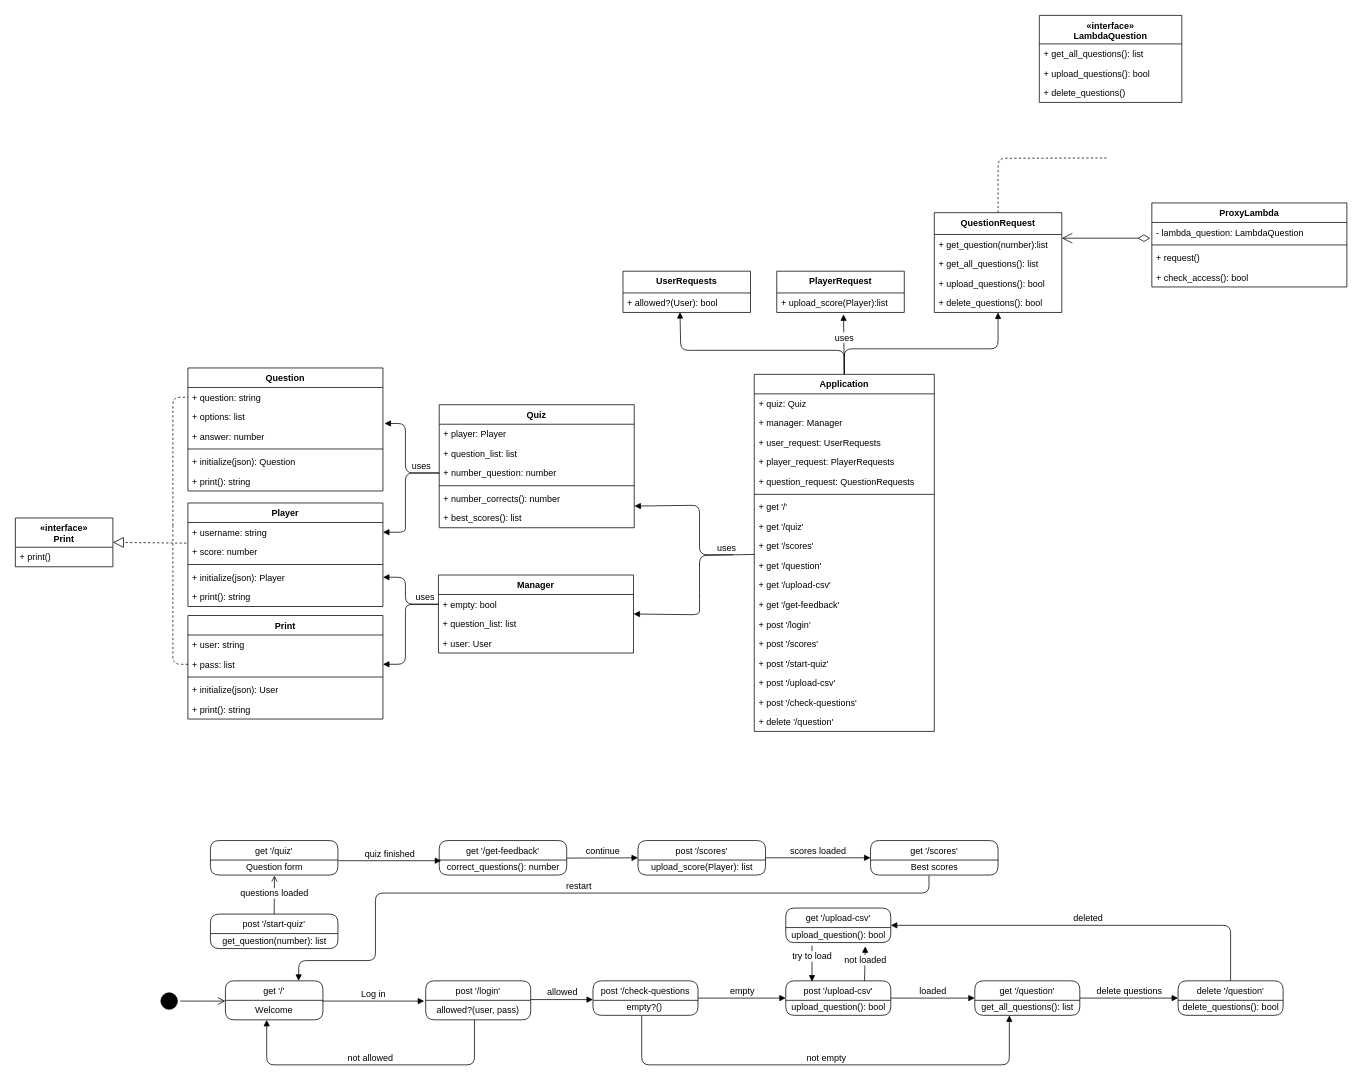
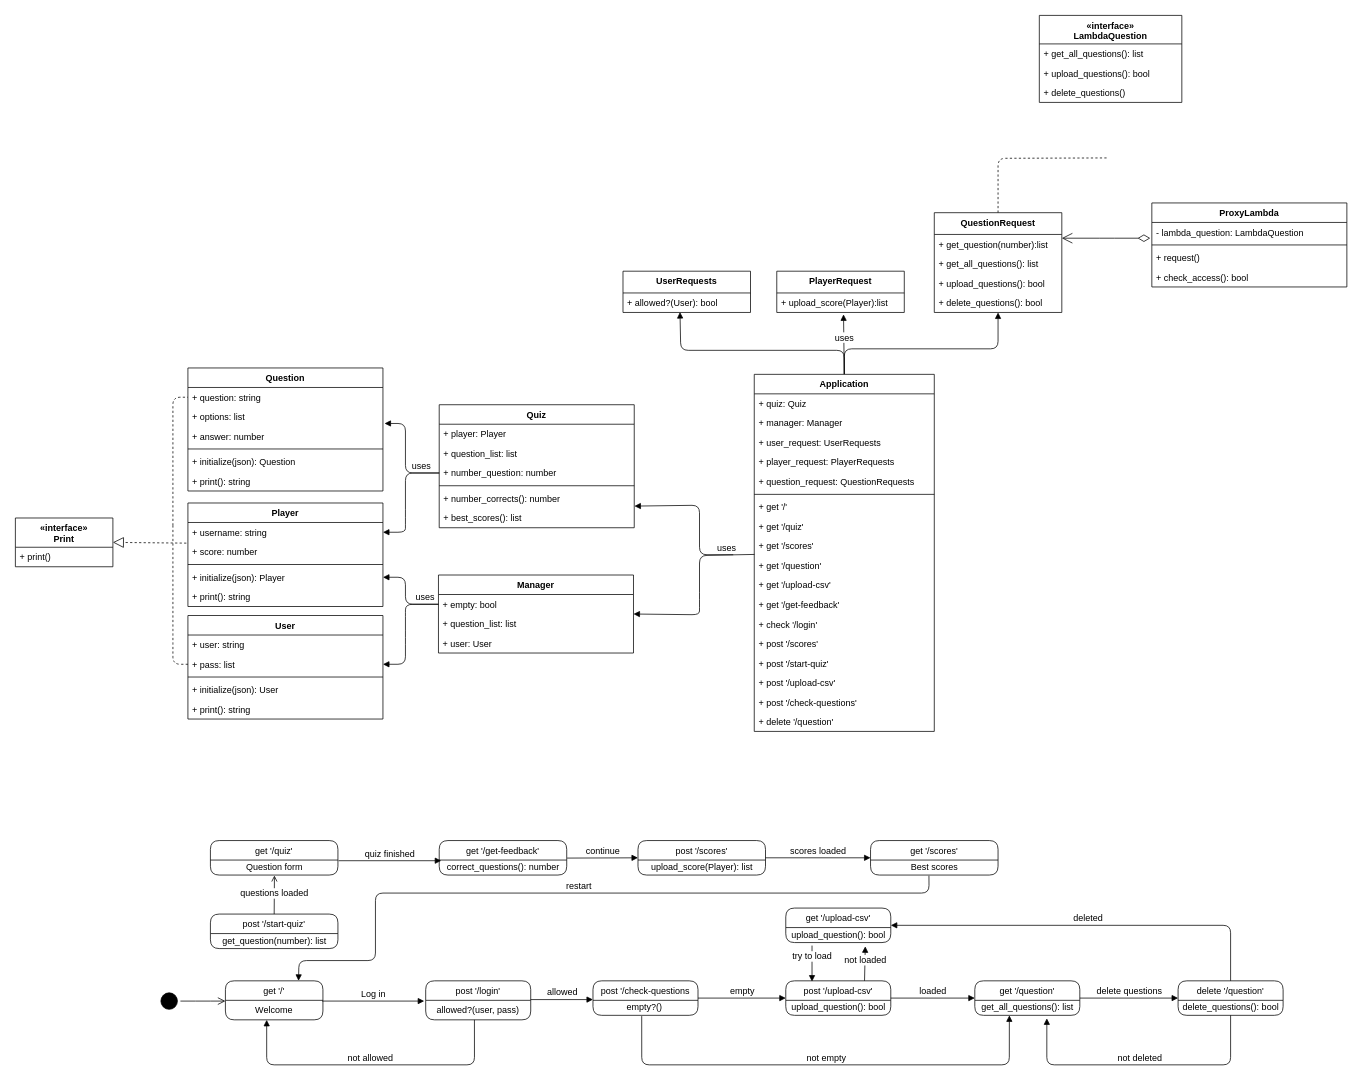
(789, 624) -> (792, 624)
(285, 626) -> (285, 626)
none -> (1230, 1042)
